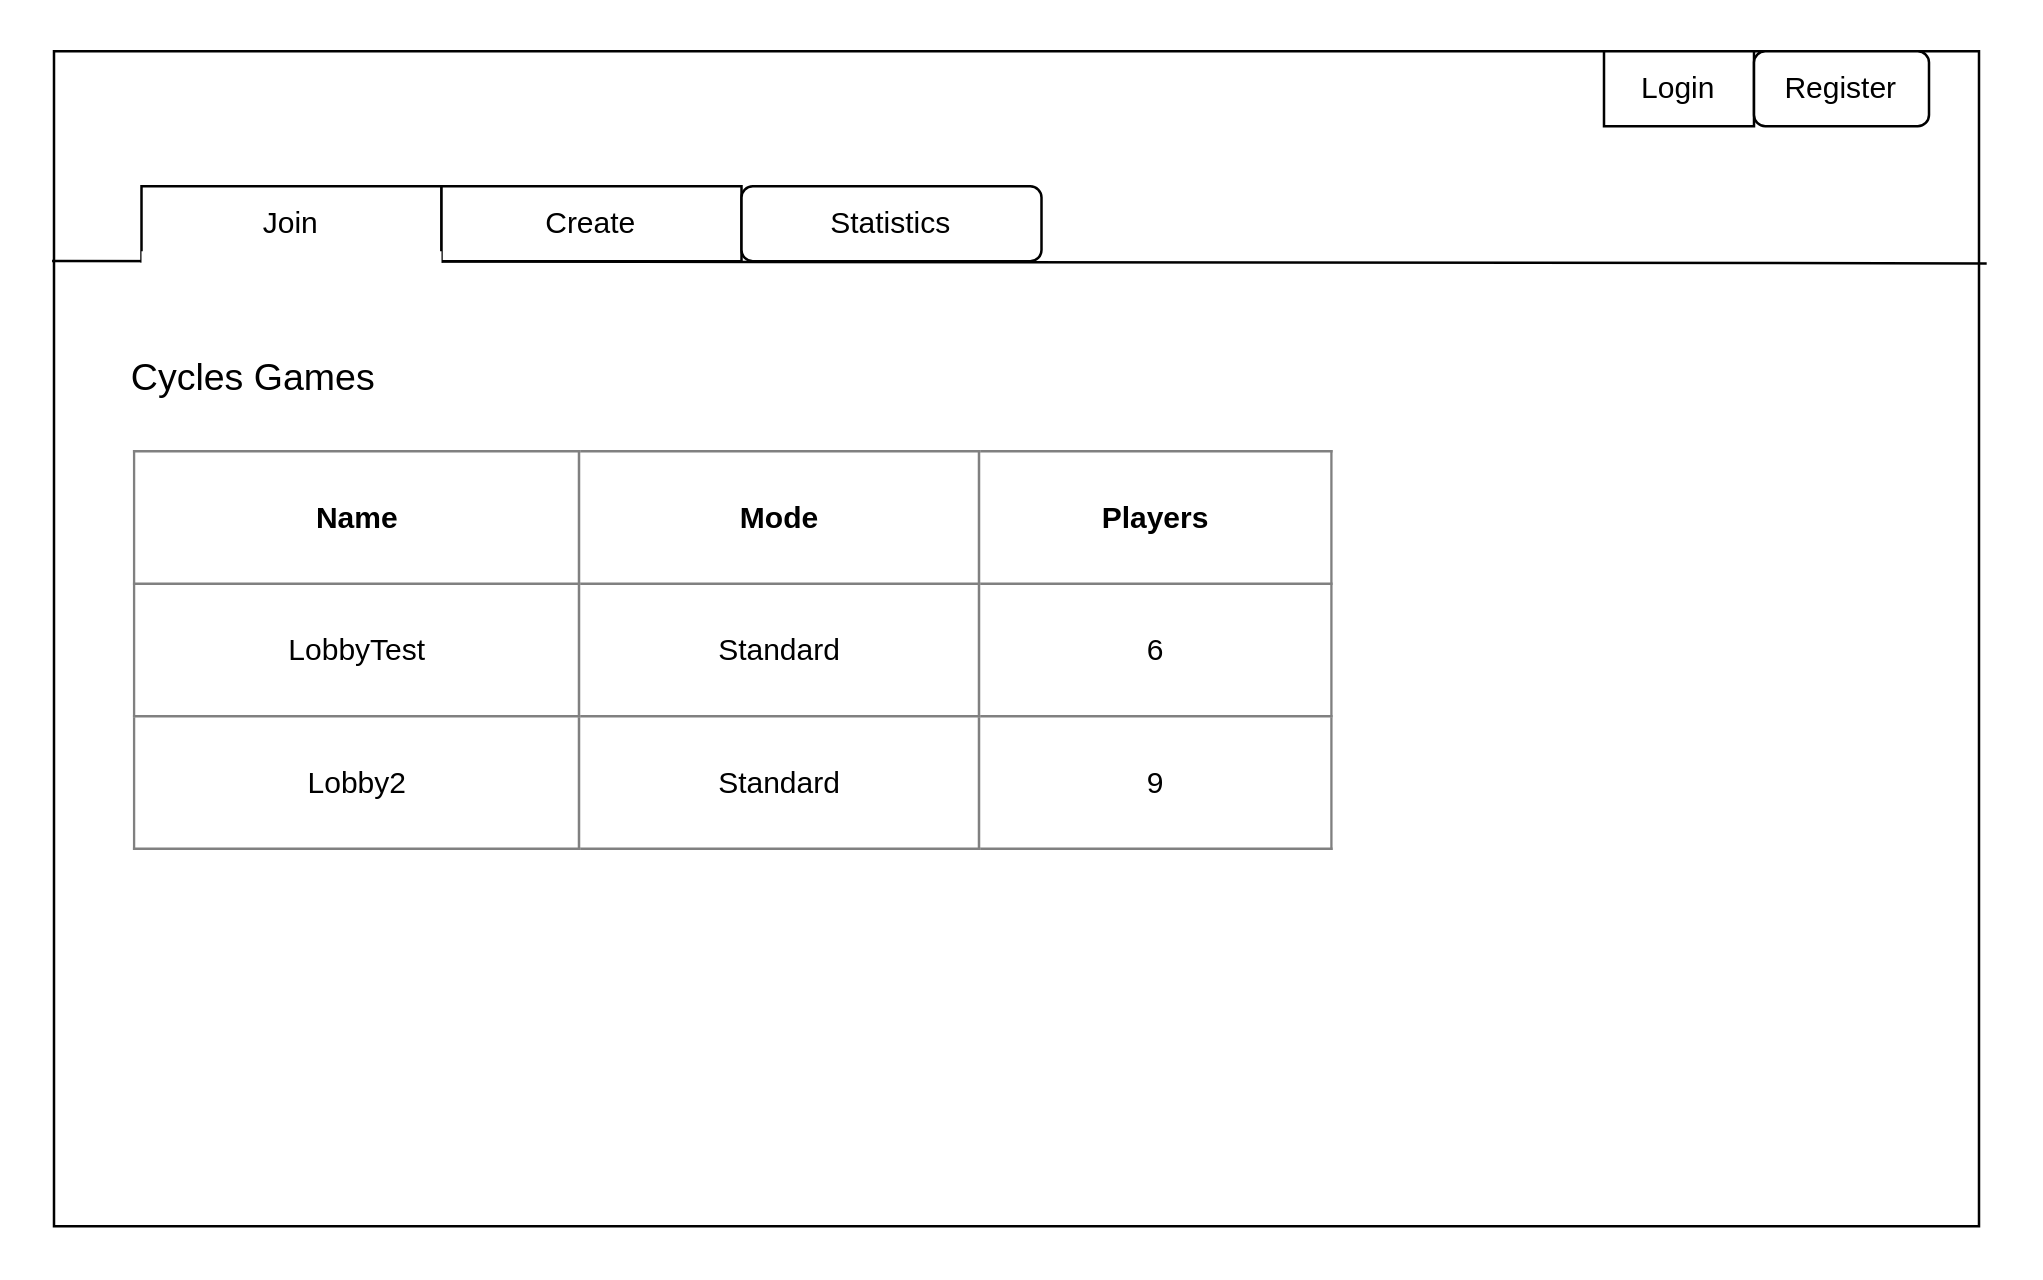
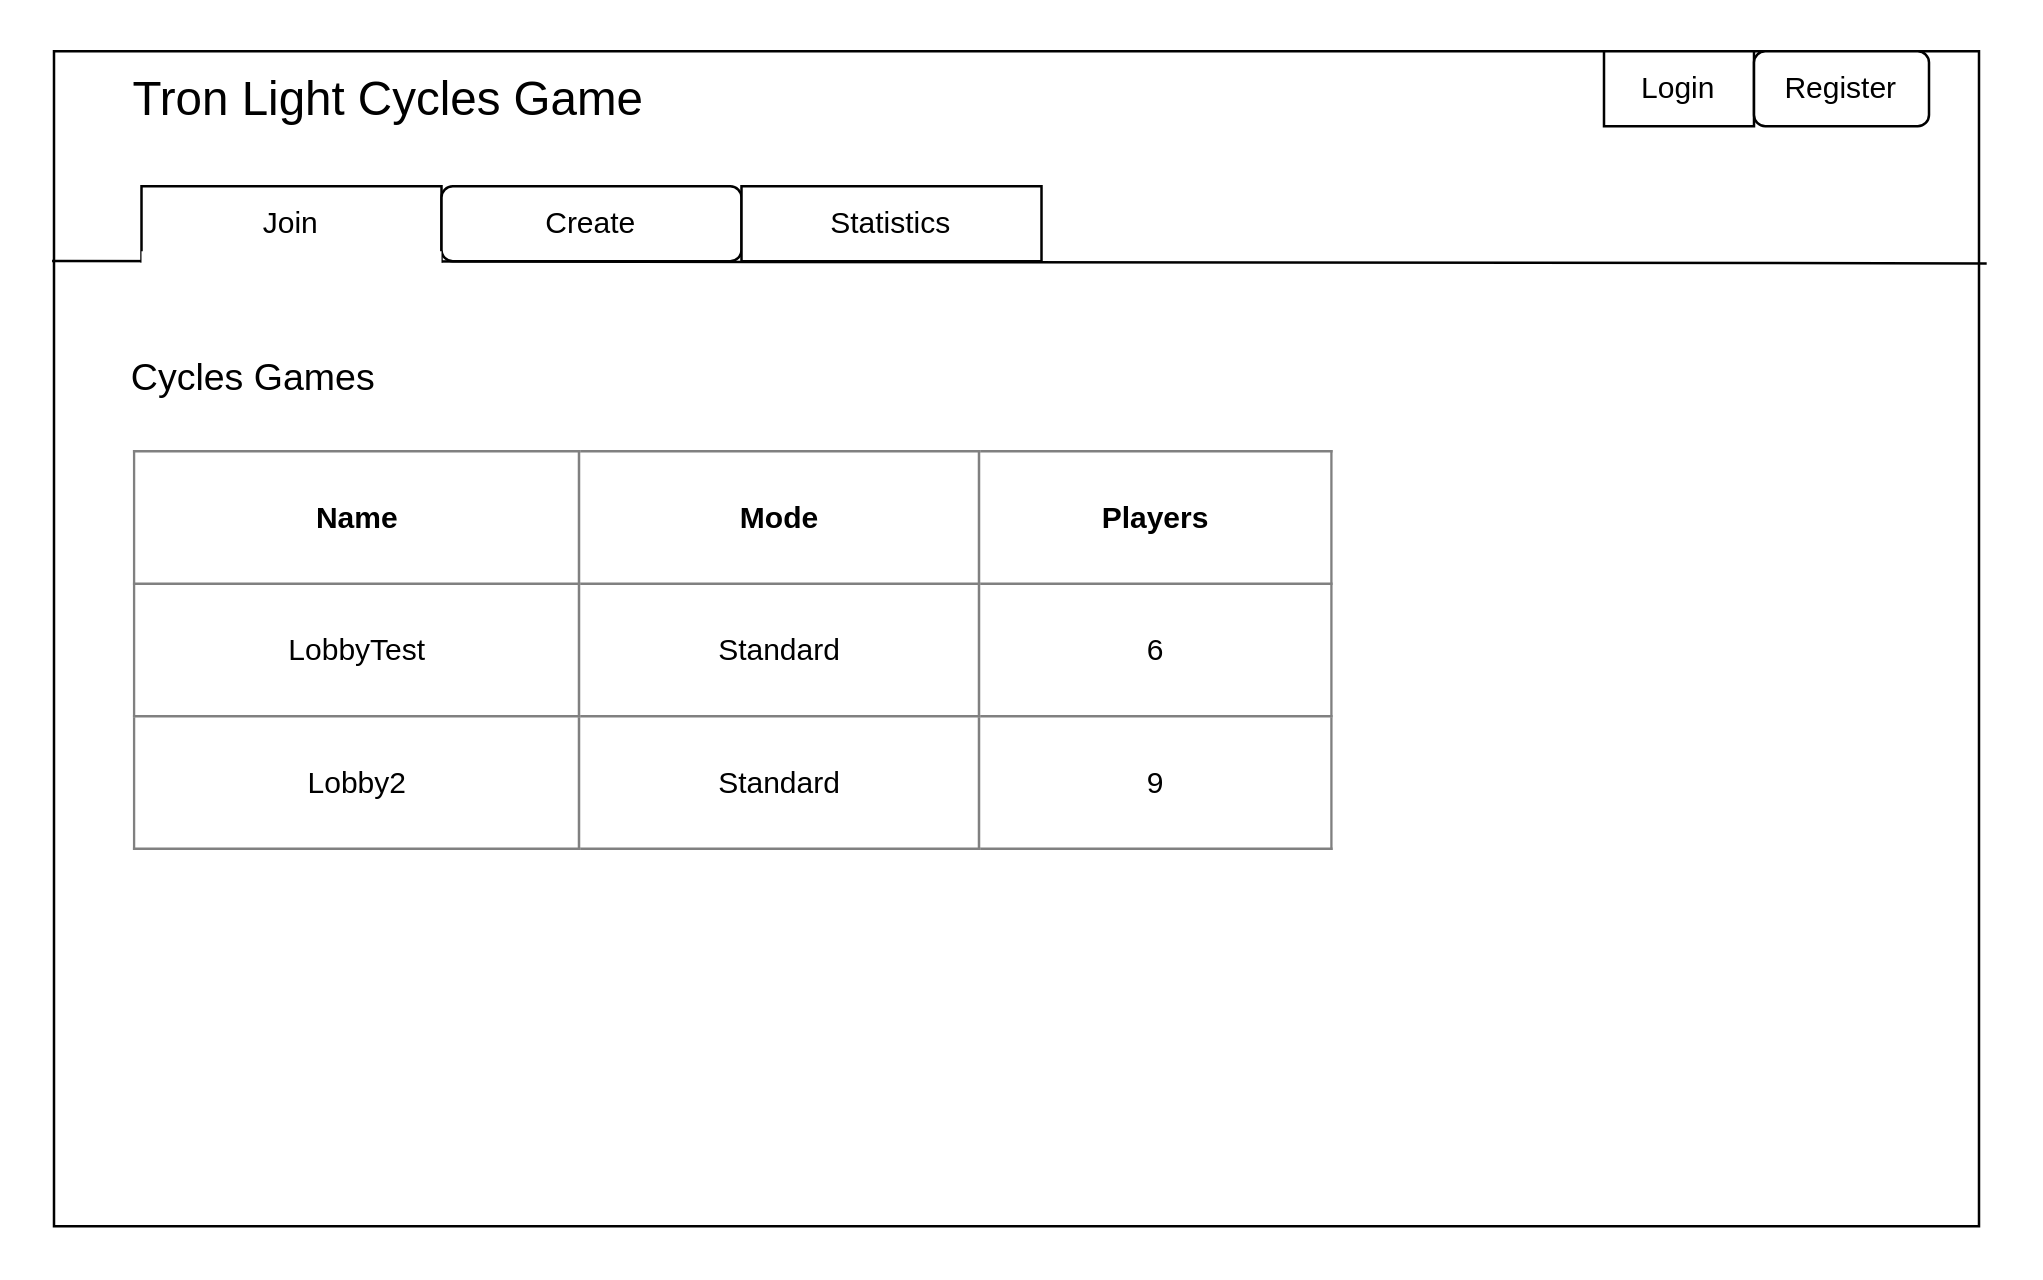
none -> (389, 101)
(591, 224) -> (591, 224)
(891, 224) -> (891, 224)
